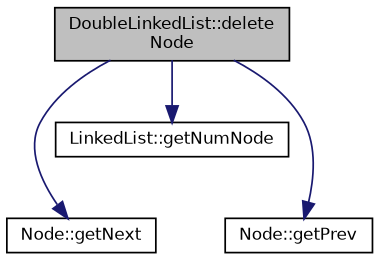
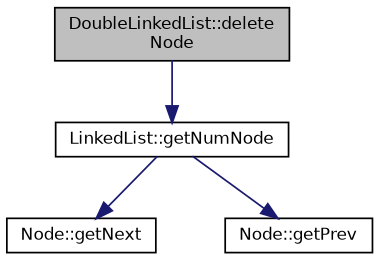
(300, 117) -> (228, 182)
(42, 119) -> (133, 181)
